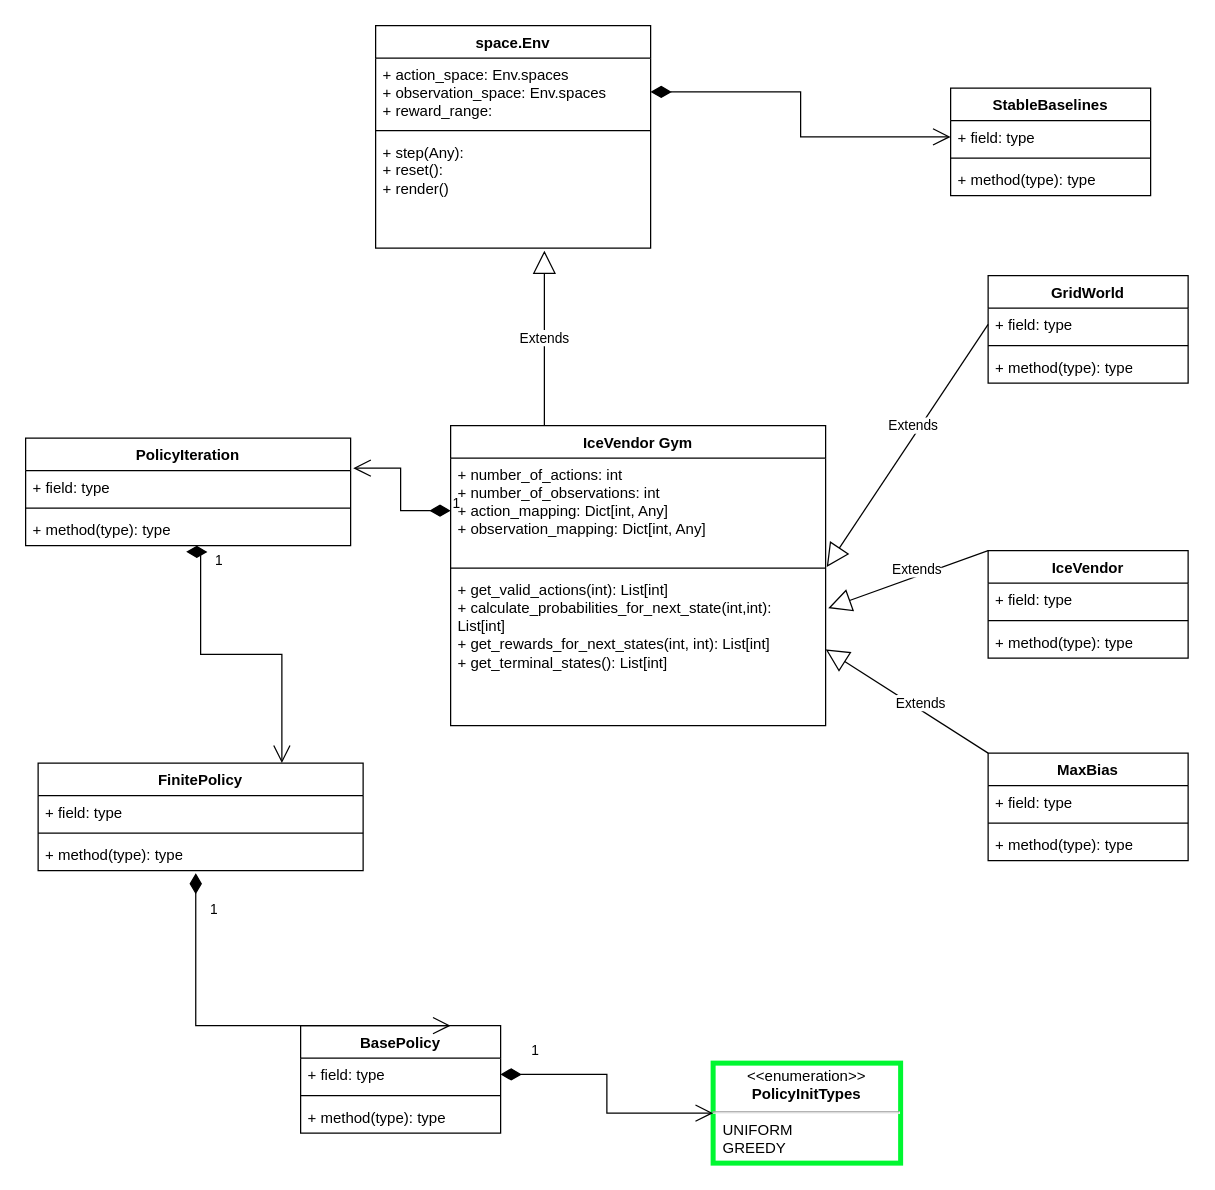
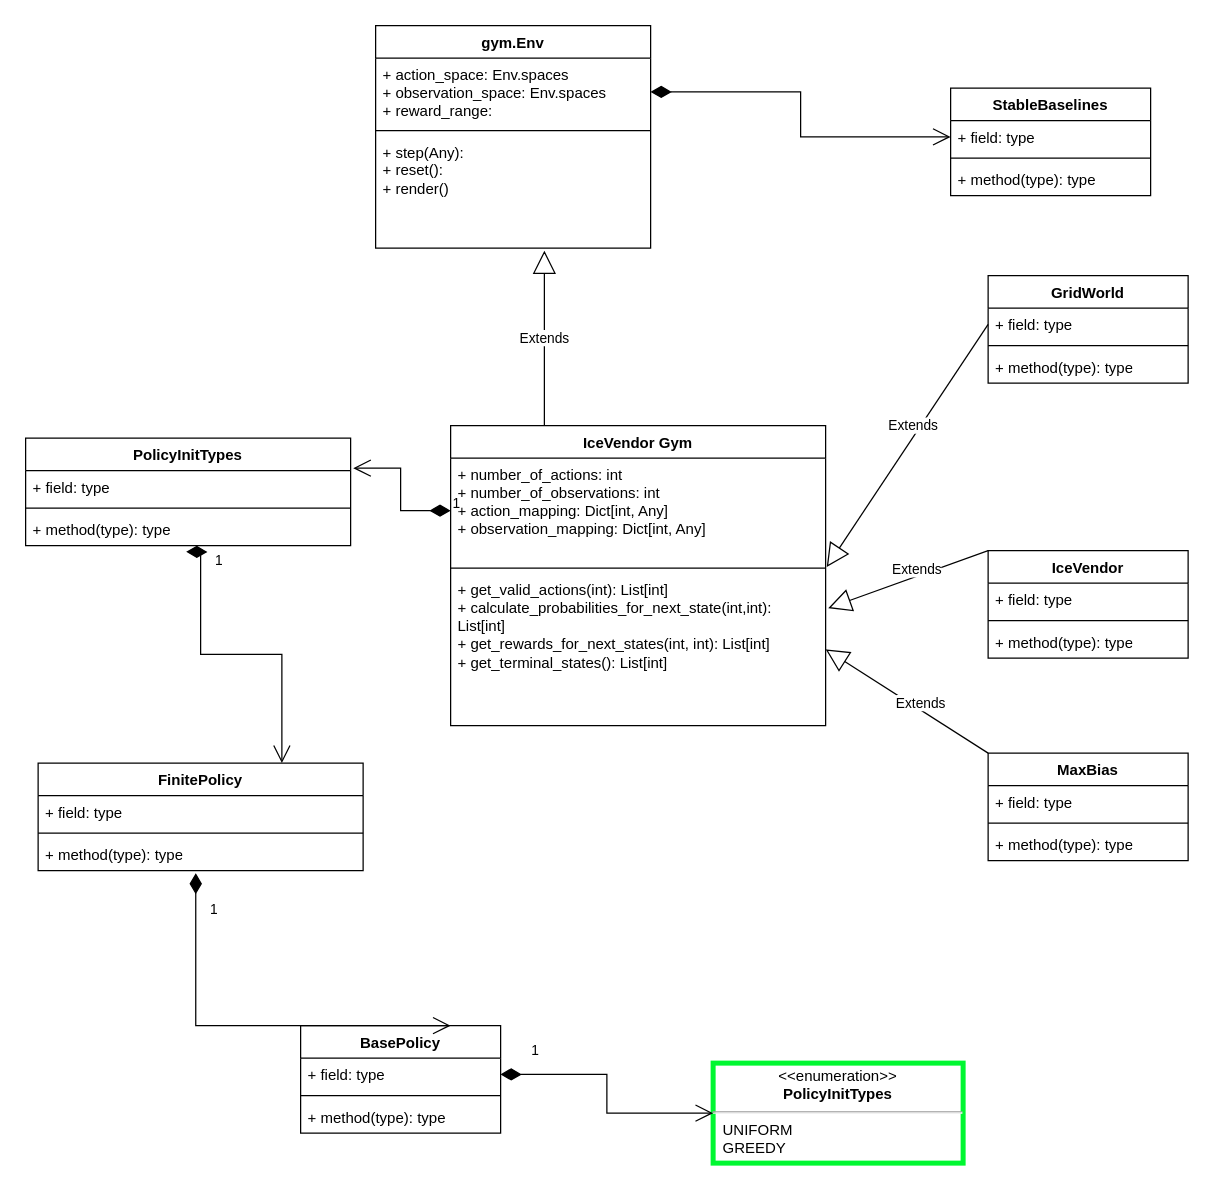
(513, 43) -> (513, 43)
(188, 456) -> (188, 456)
(807, 1113) -> (838, 1113)
